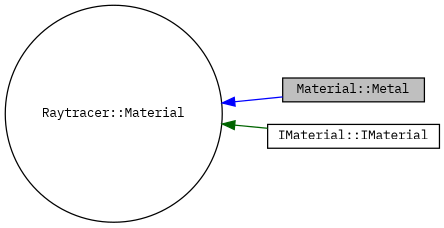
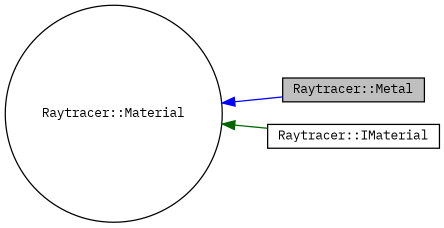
(354, 90) -> (354, 90)
(354, 136) -> (354, 136)
